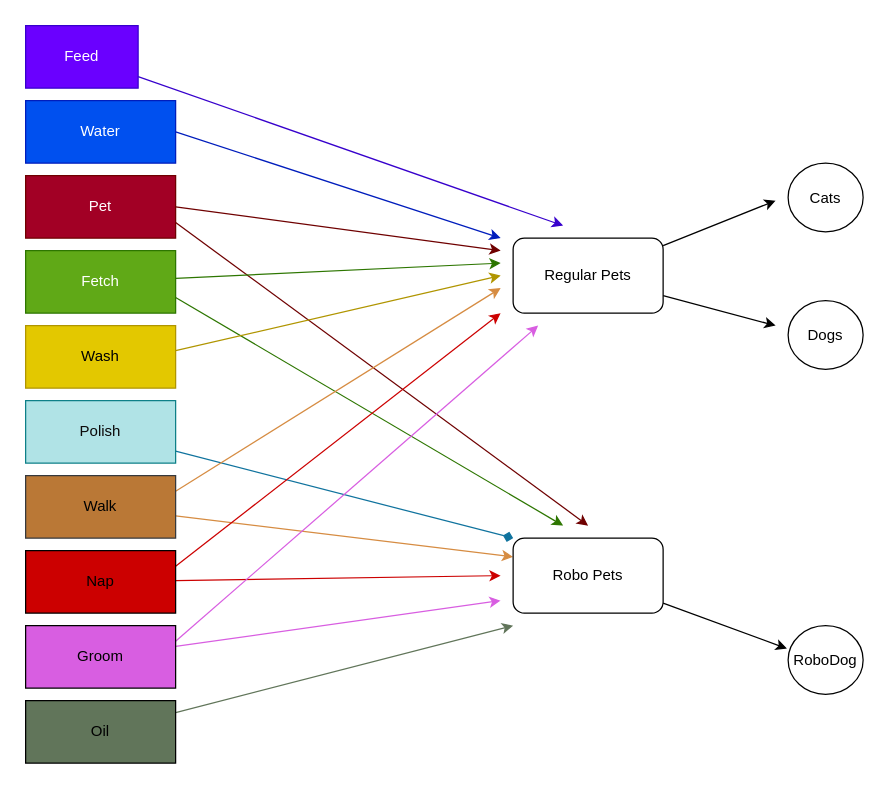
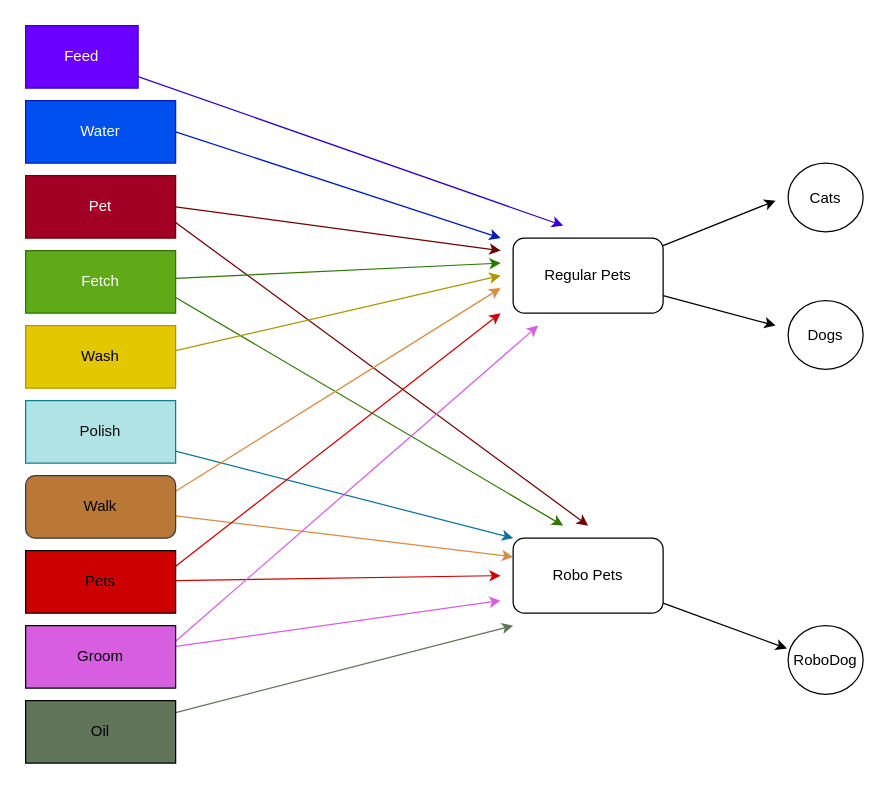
(101, 507) -> (101, 507)
(502, 535) -> (503, 535)
(101, 582) -> (101, 582)
